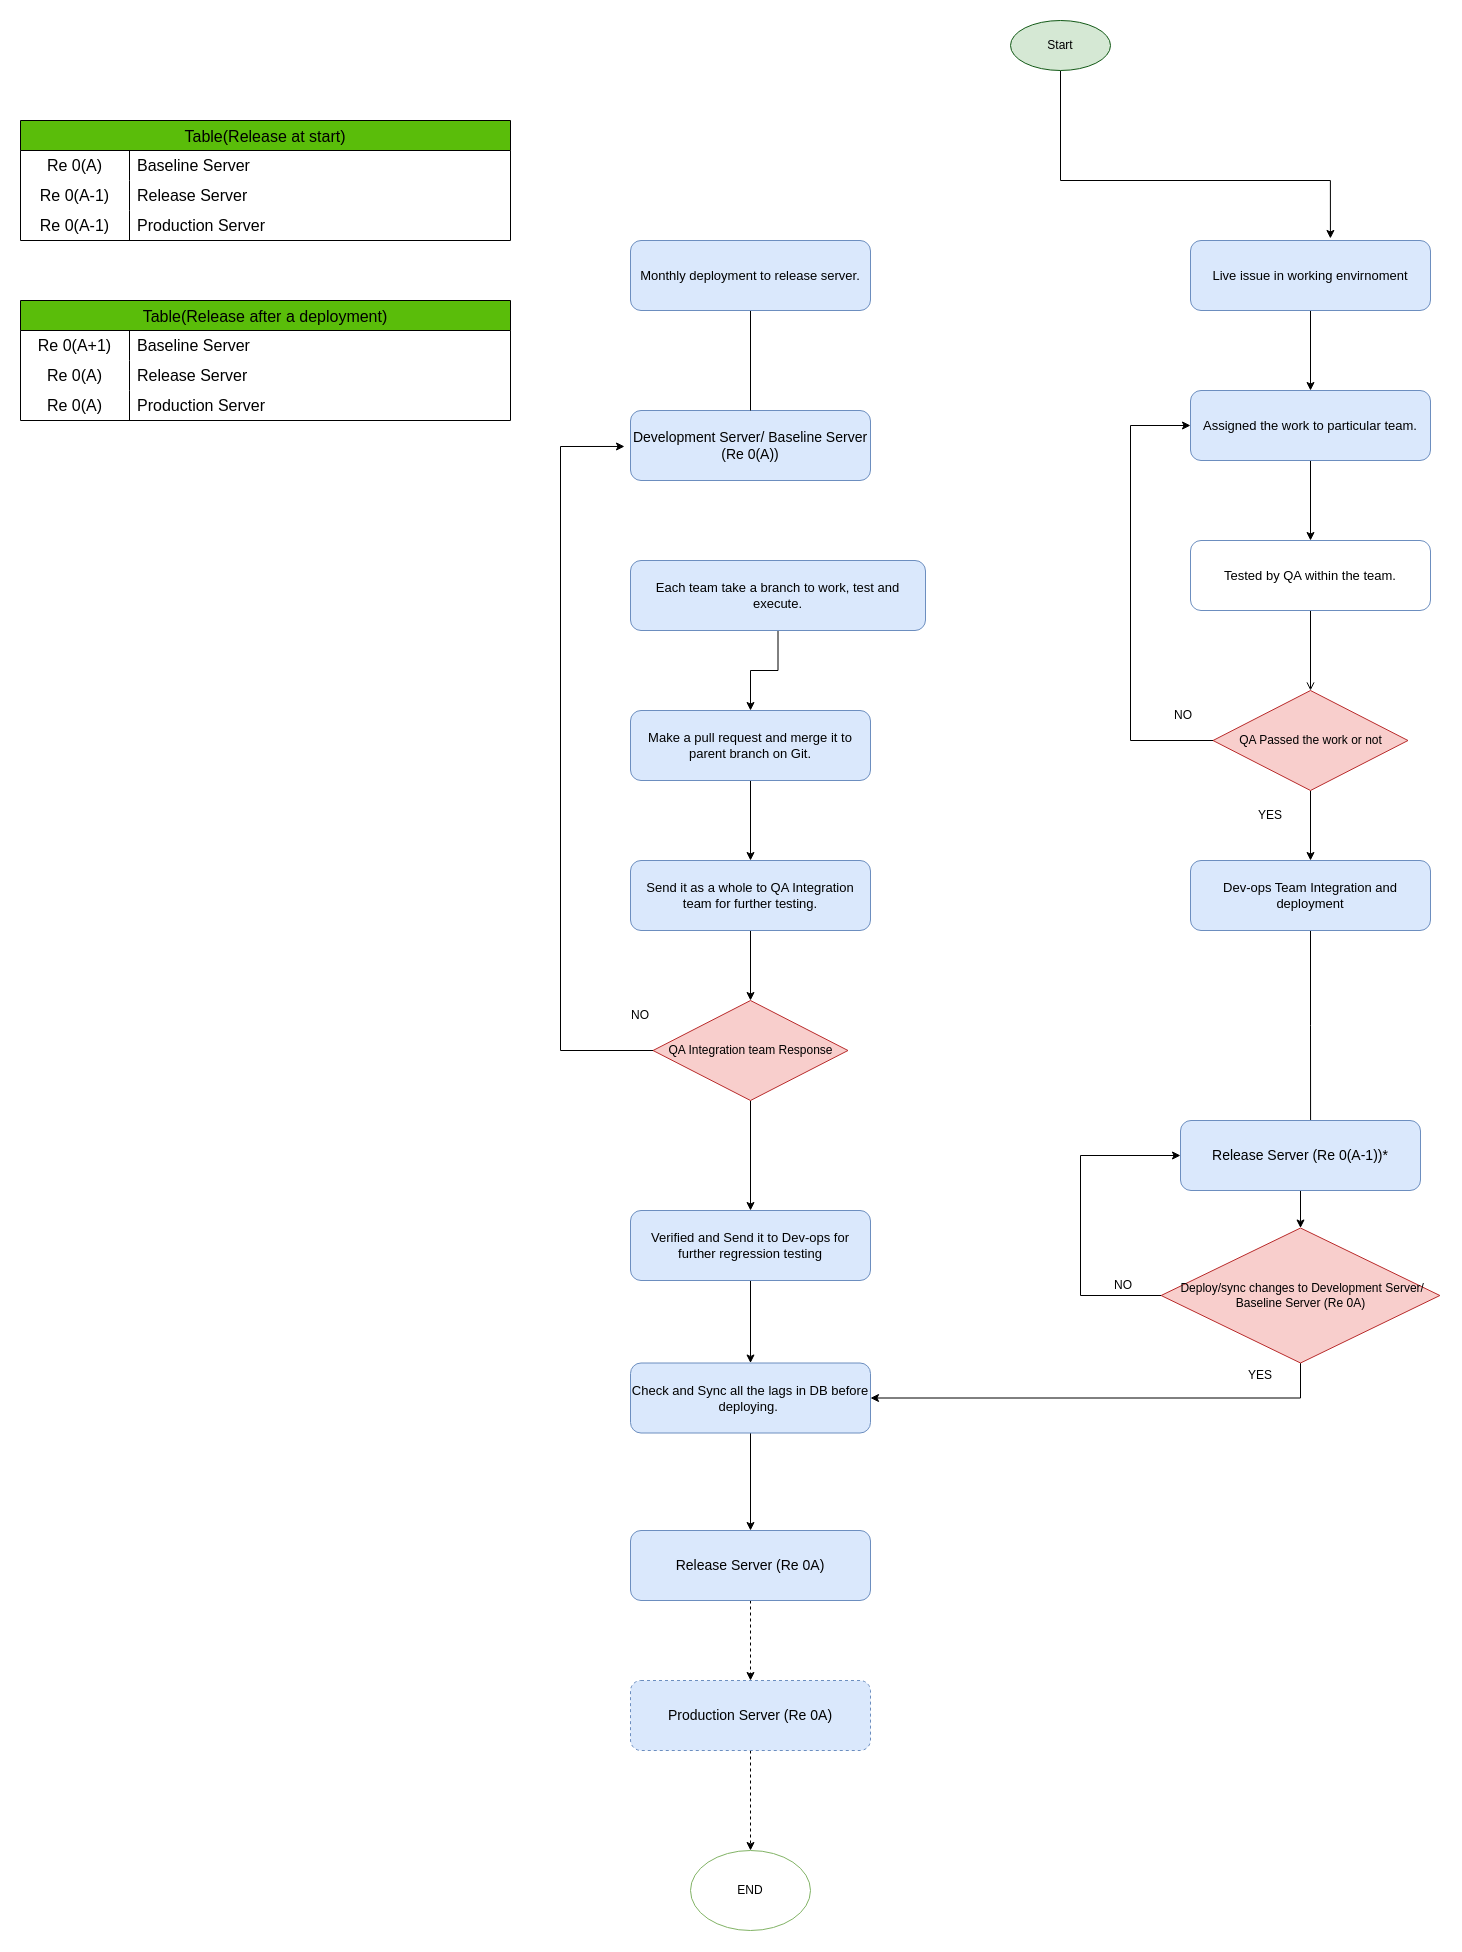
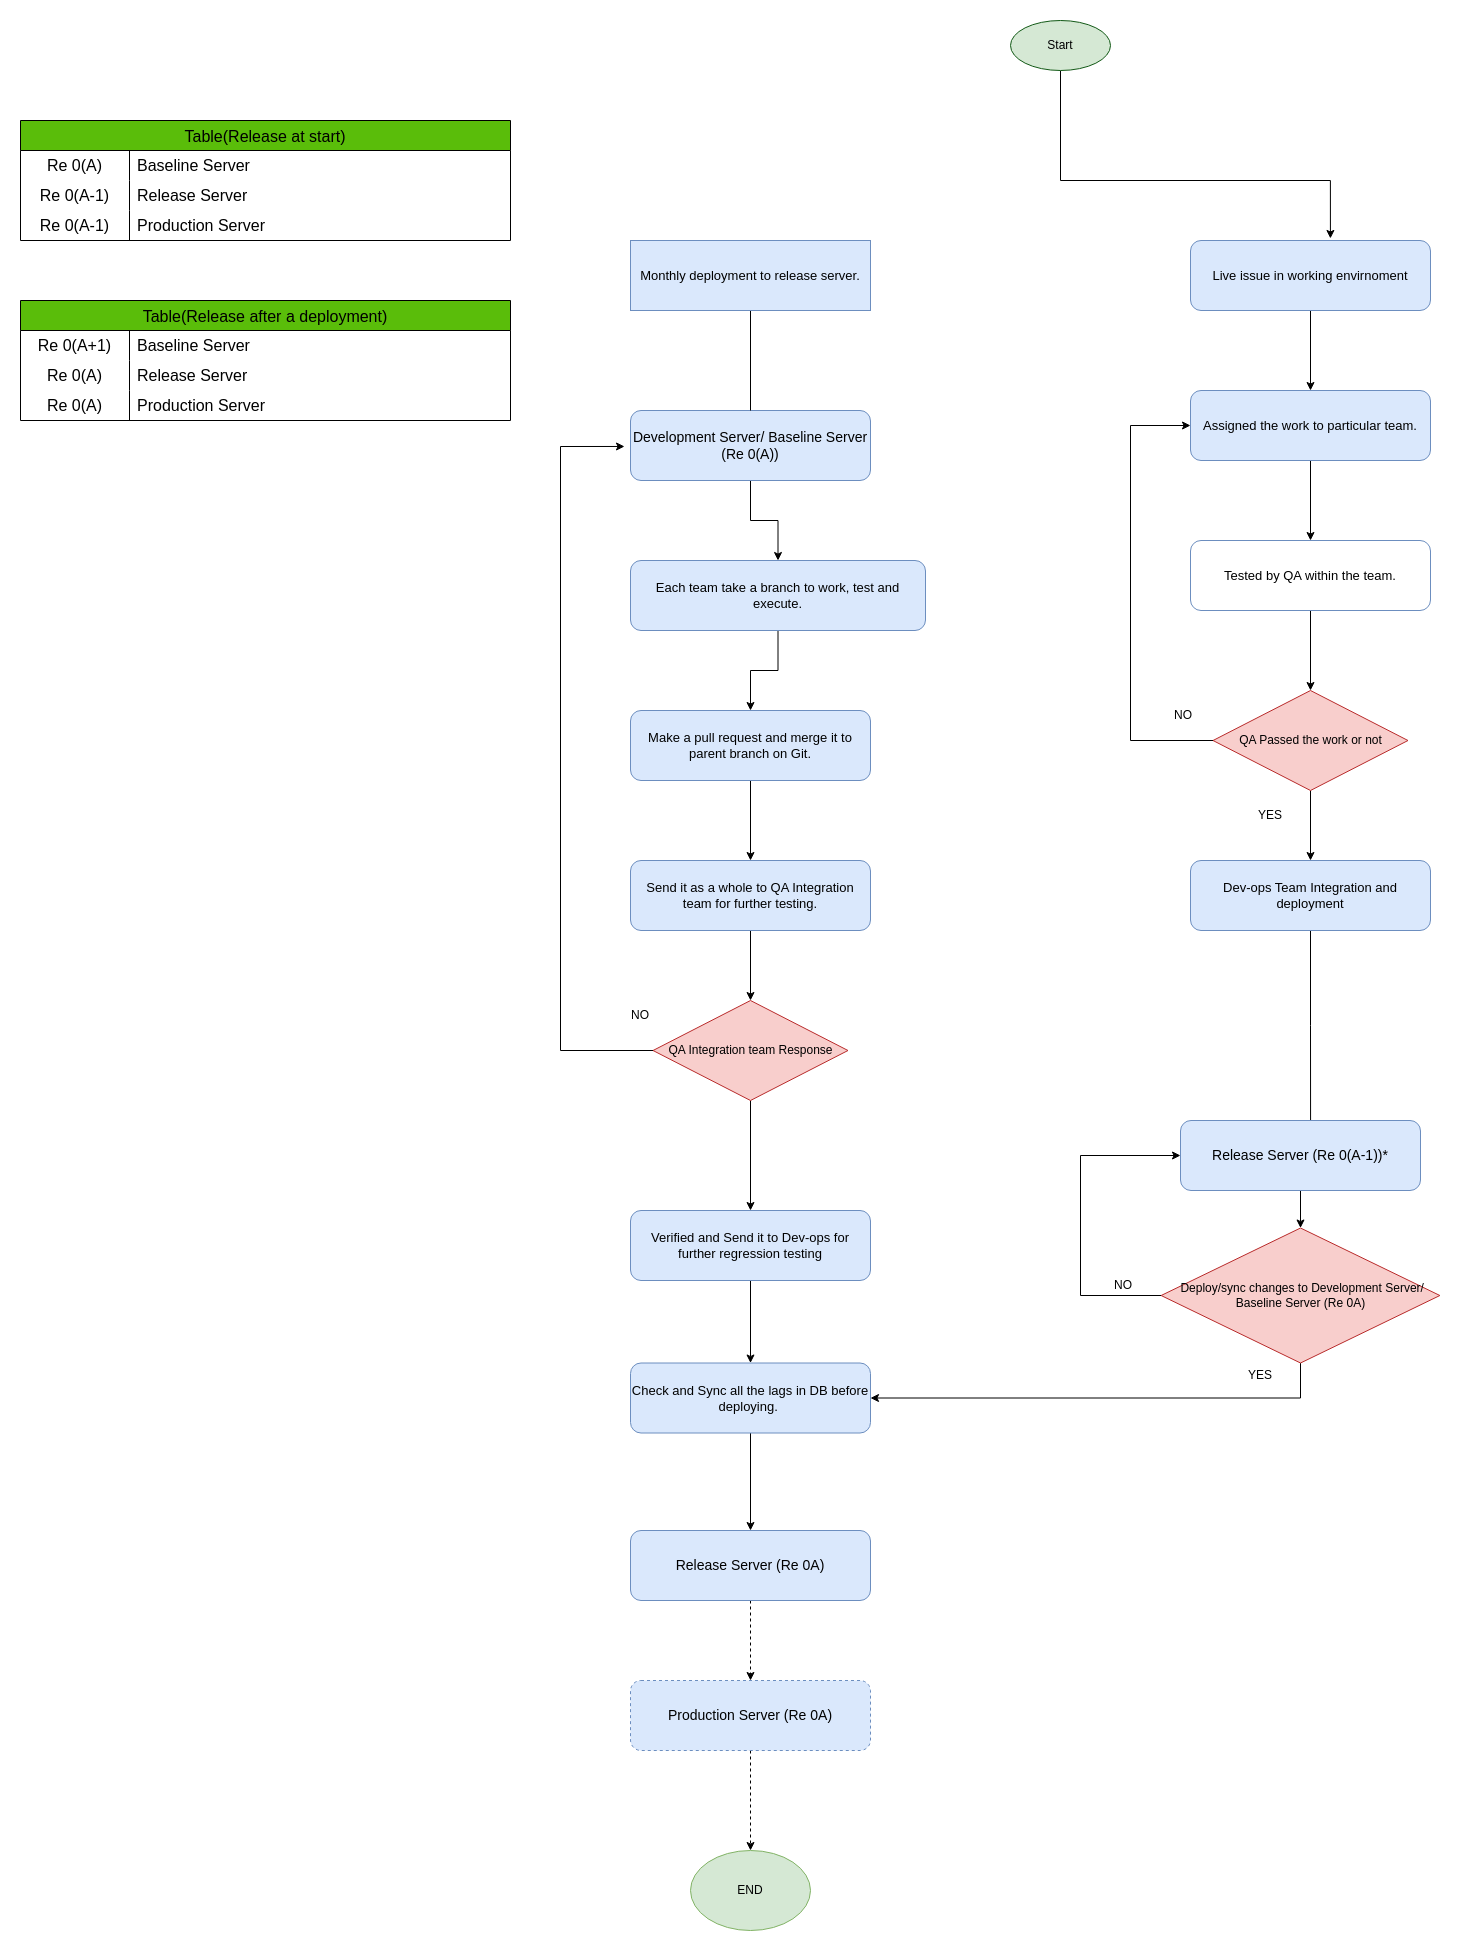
(751, 276) -> (751, 276)
none -> (761, 521)
(1311, 684) -> (1311, 682)
(751, 1891) -> (751, 1891)
